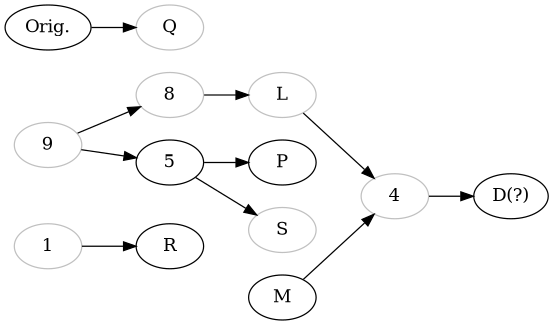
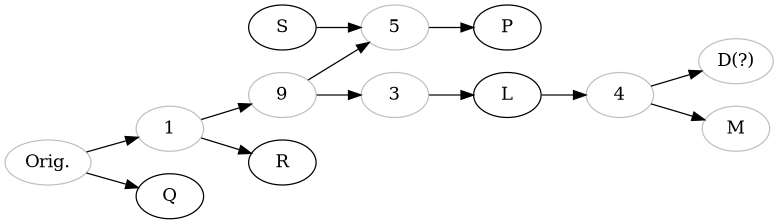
(48, 28) -> (48, 162)
(170, 28) -> (170, 196)
(170, 95) -> (395, 95)
(282, 95) -> (507, 95)
none -> (220, 114)
none -> (106, 146)
(170, 162) -> (395, 28)
(221, 193) -> (333, 28)
(511, 196) -> (736, 61)
(282, 230) -> (282, 28)
(334, 251) -> (672, 110)
(282, 298) -> (736, 129)
